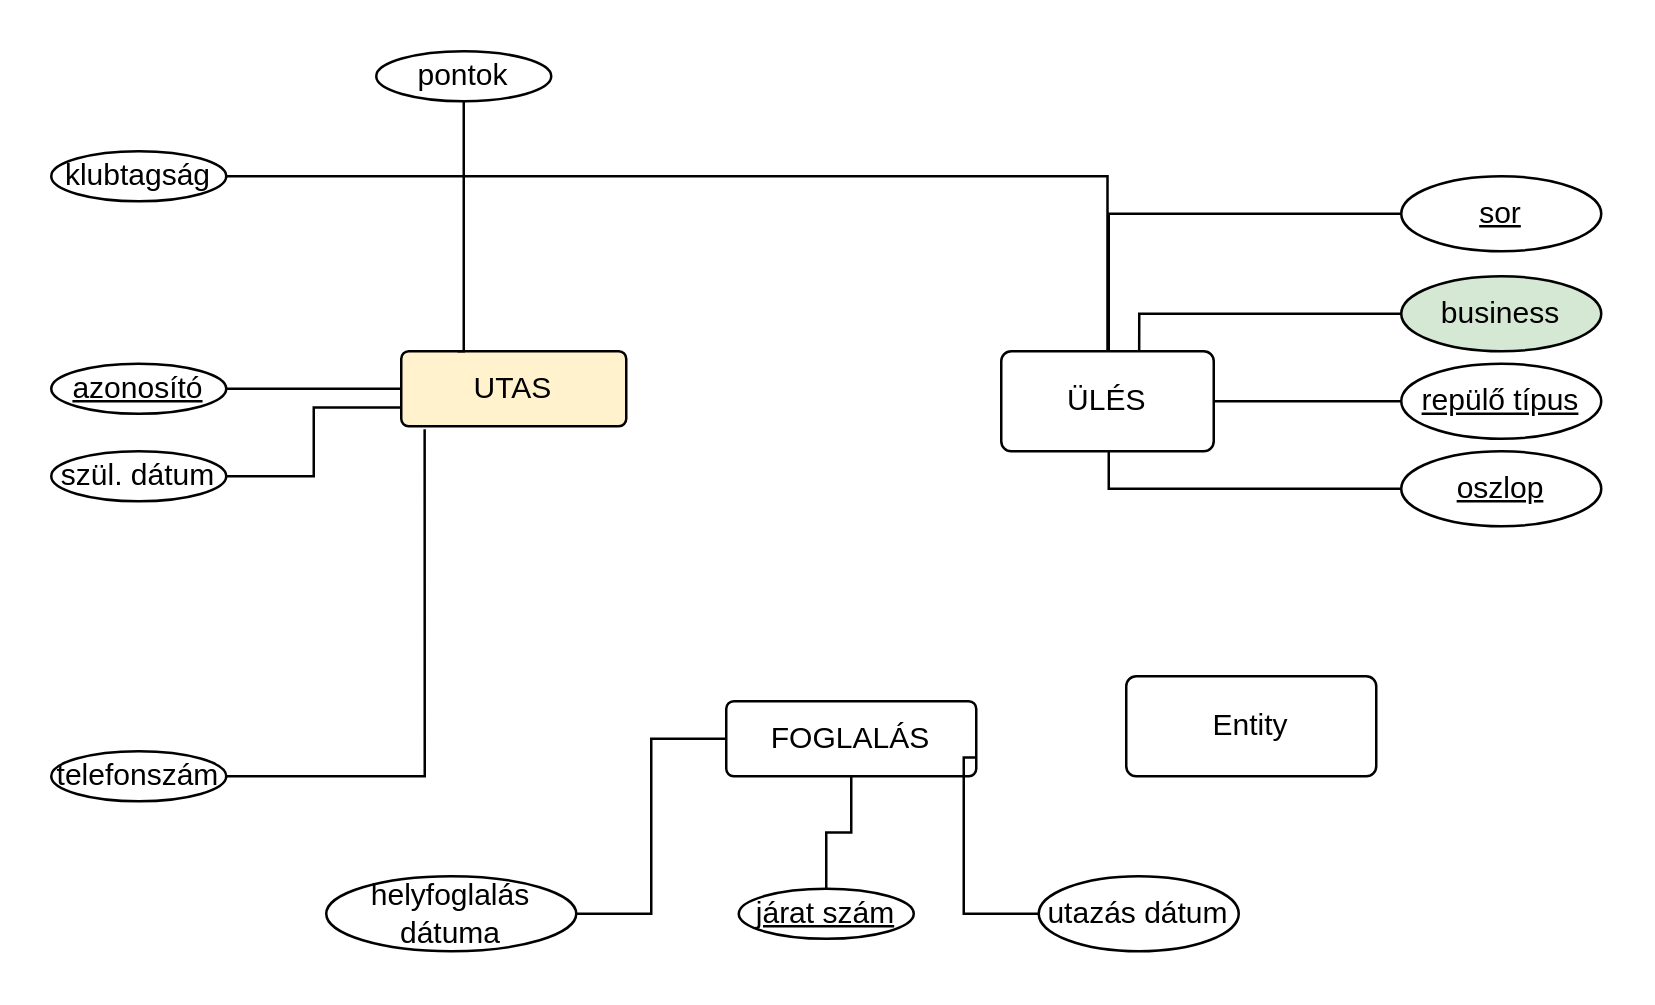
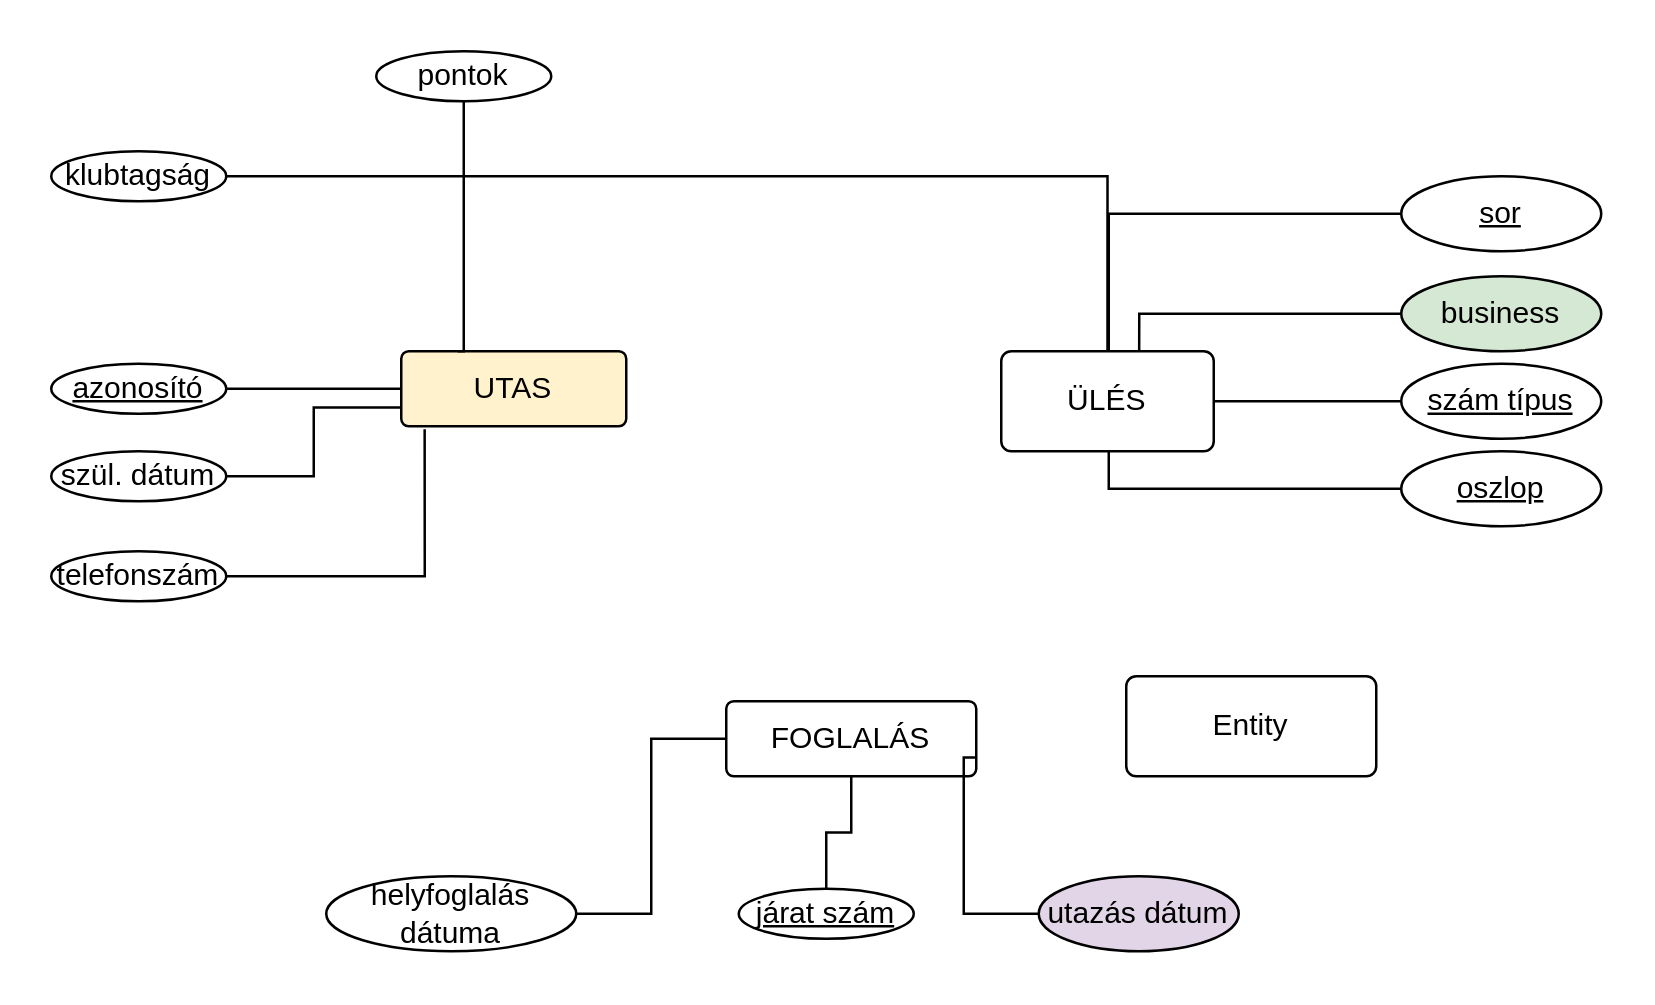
(1501, 401) -> (1501, 401)
(139, 776) -> (139, 576)
(1139, 914) -> (1139, 914)
